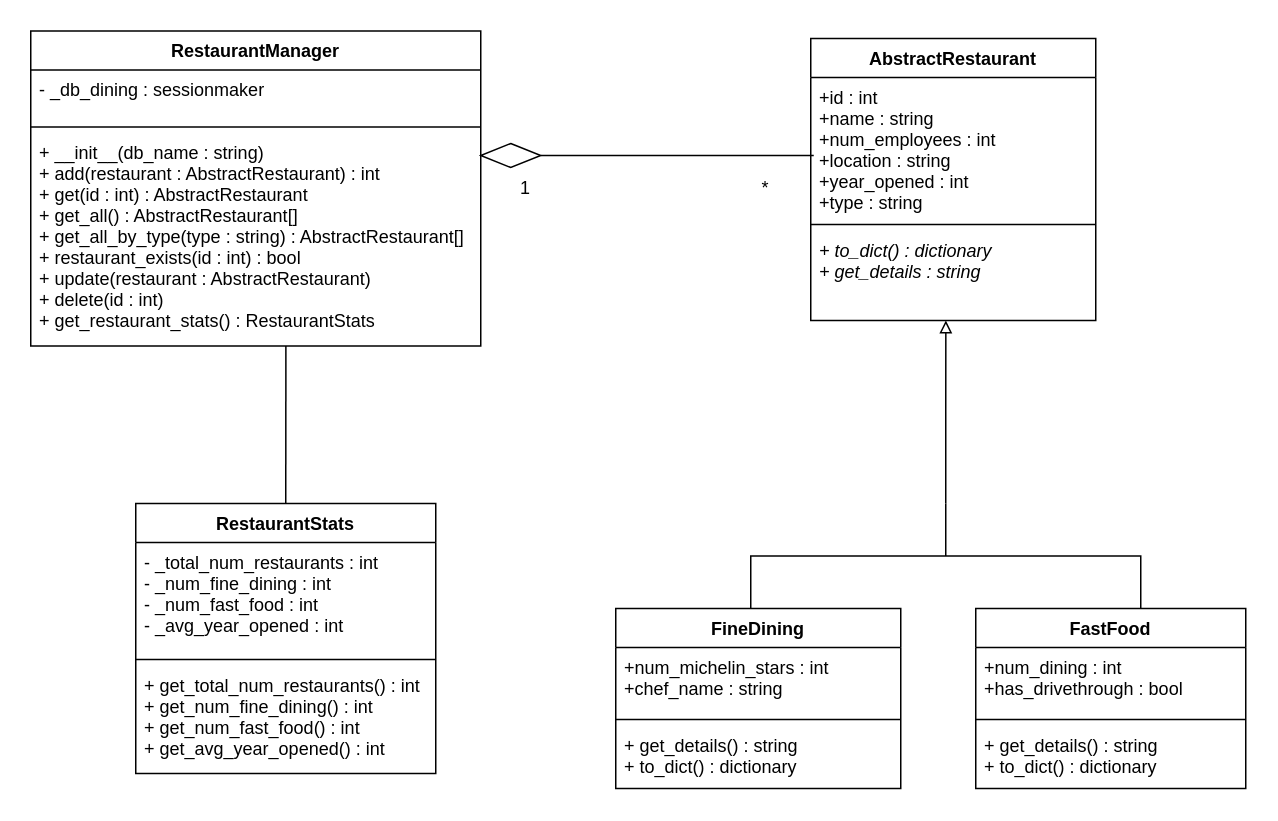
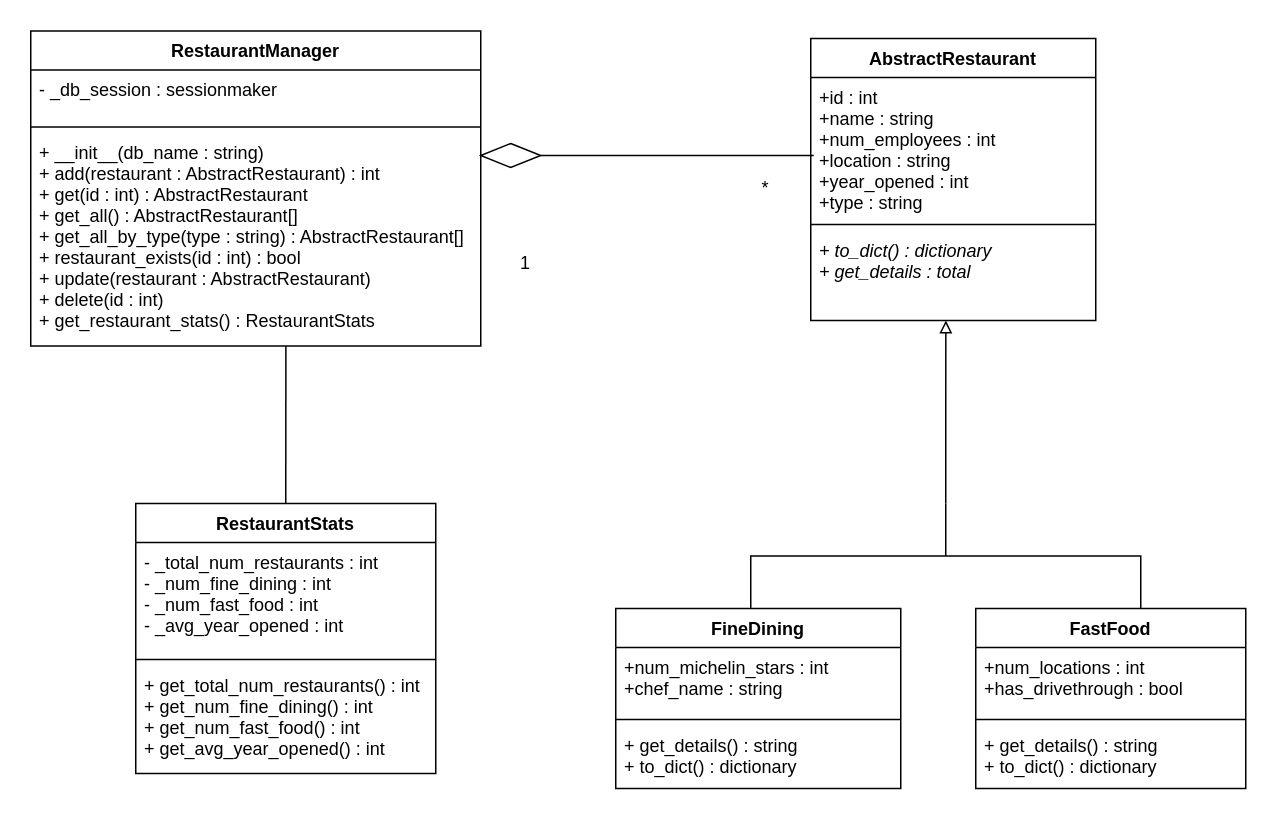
(159, 90) -> (166, 90)
(526, 188) -> (526, 263)
(924, 251) -> (924, 251)
(1056, 668) -> (1071, 668)
